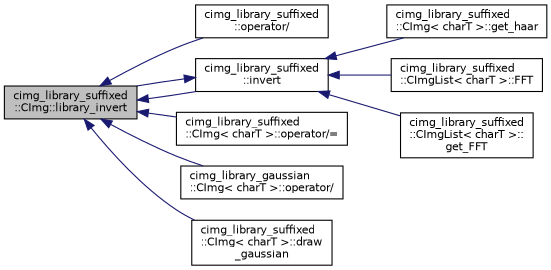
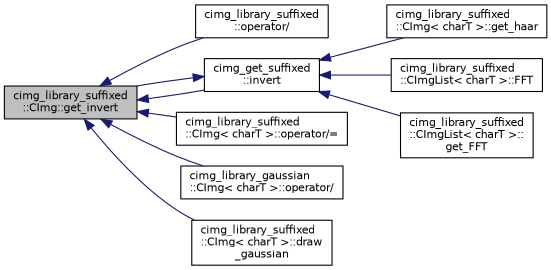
(262, 75) -> (262, 75)
(71, 102) -> (71, 102)
